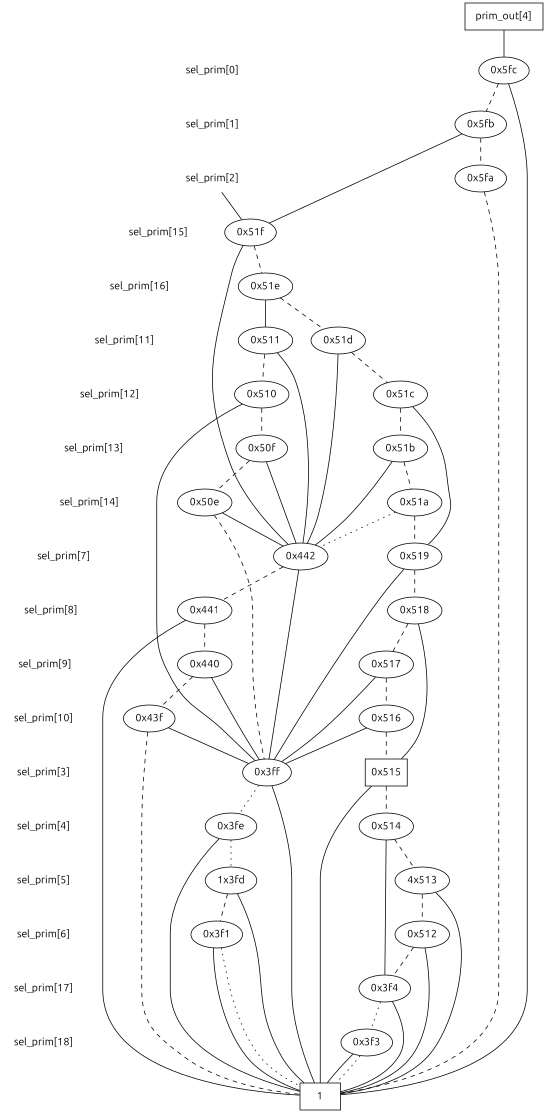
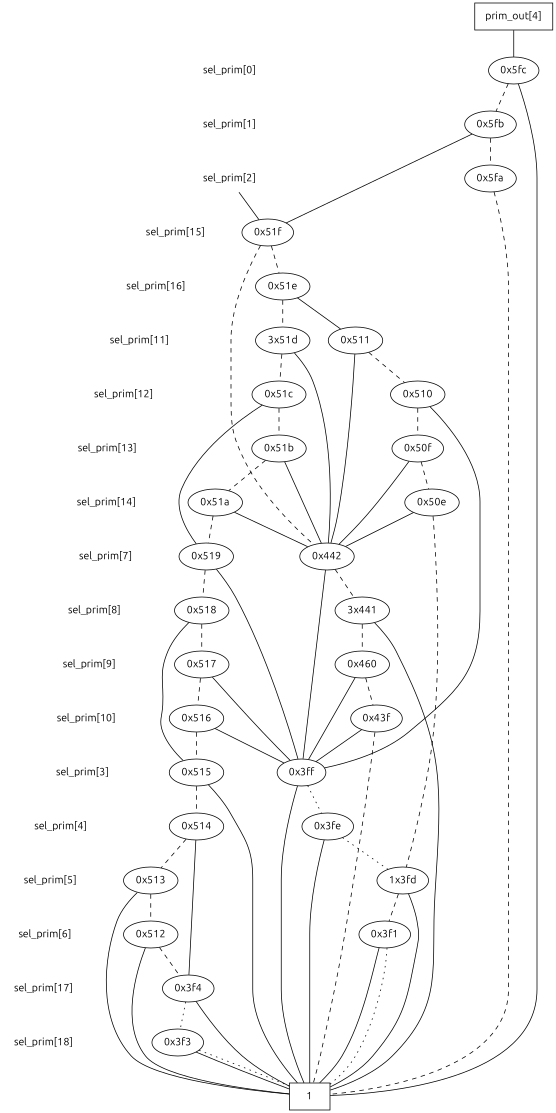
(338, 340) -> (283, 340)
(214, 403) -> (231, 406)
(358, 530) -> (271, 529)
(205, 610) -> (362, 610)
(253, 633) -> (436, 693)
(205, 664) -> (362, 664)
(386, 772) -> (196, 772)
(422, 880) -> (151, 880)
